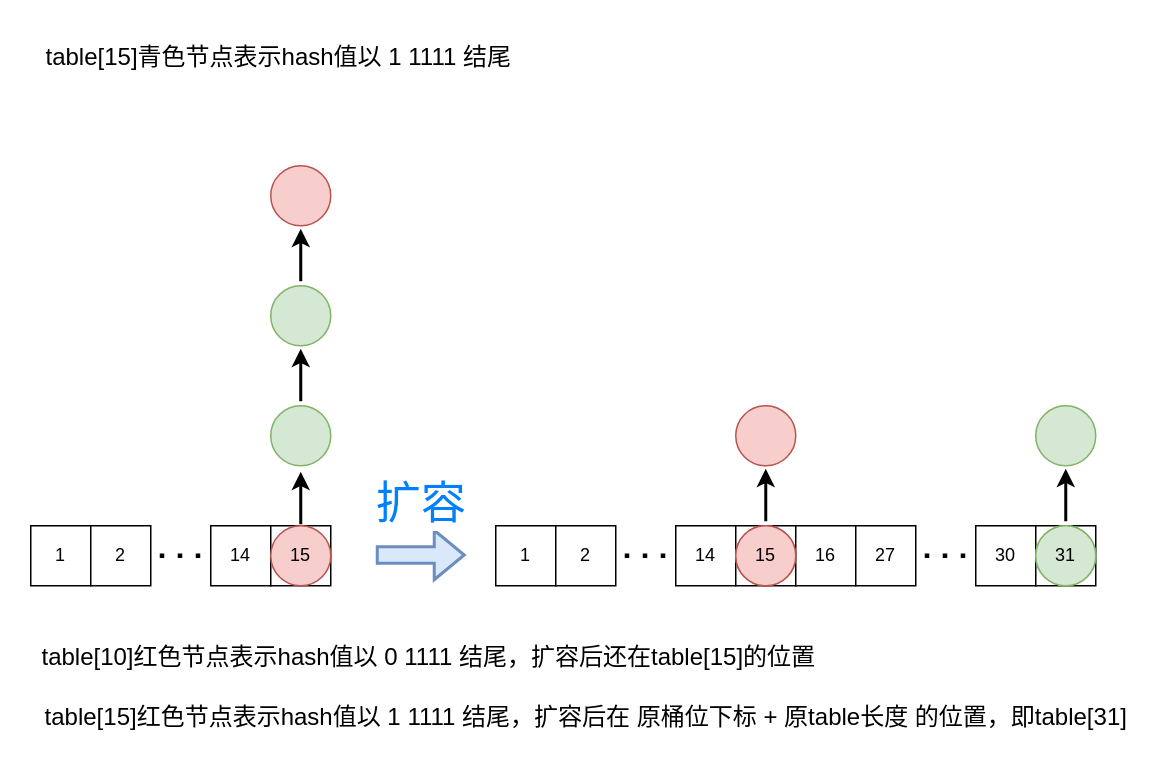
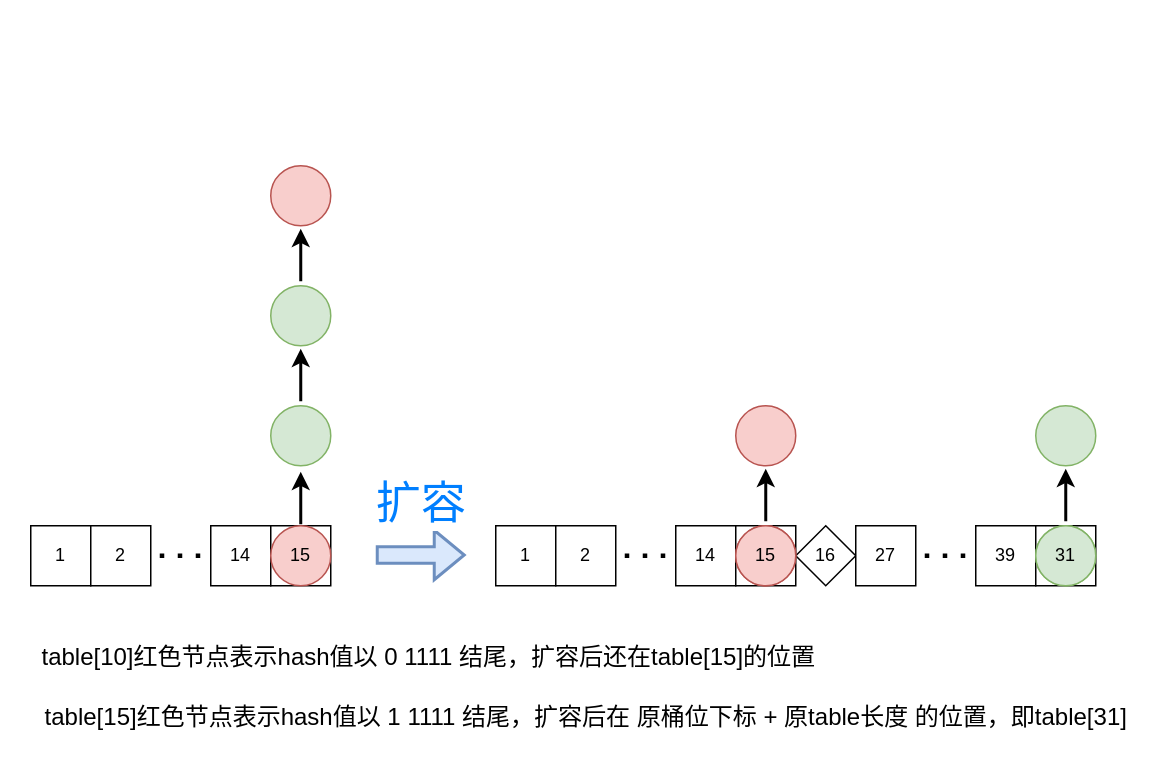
(278, 53) -> none
(826, 556) -> (826, 556)
(1006, 556) -> (1006, 556)
